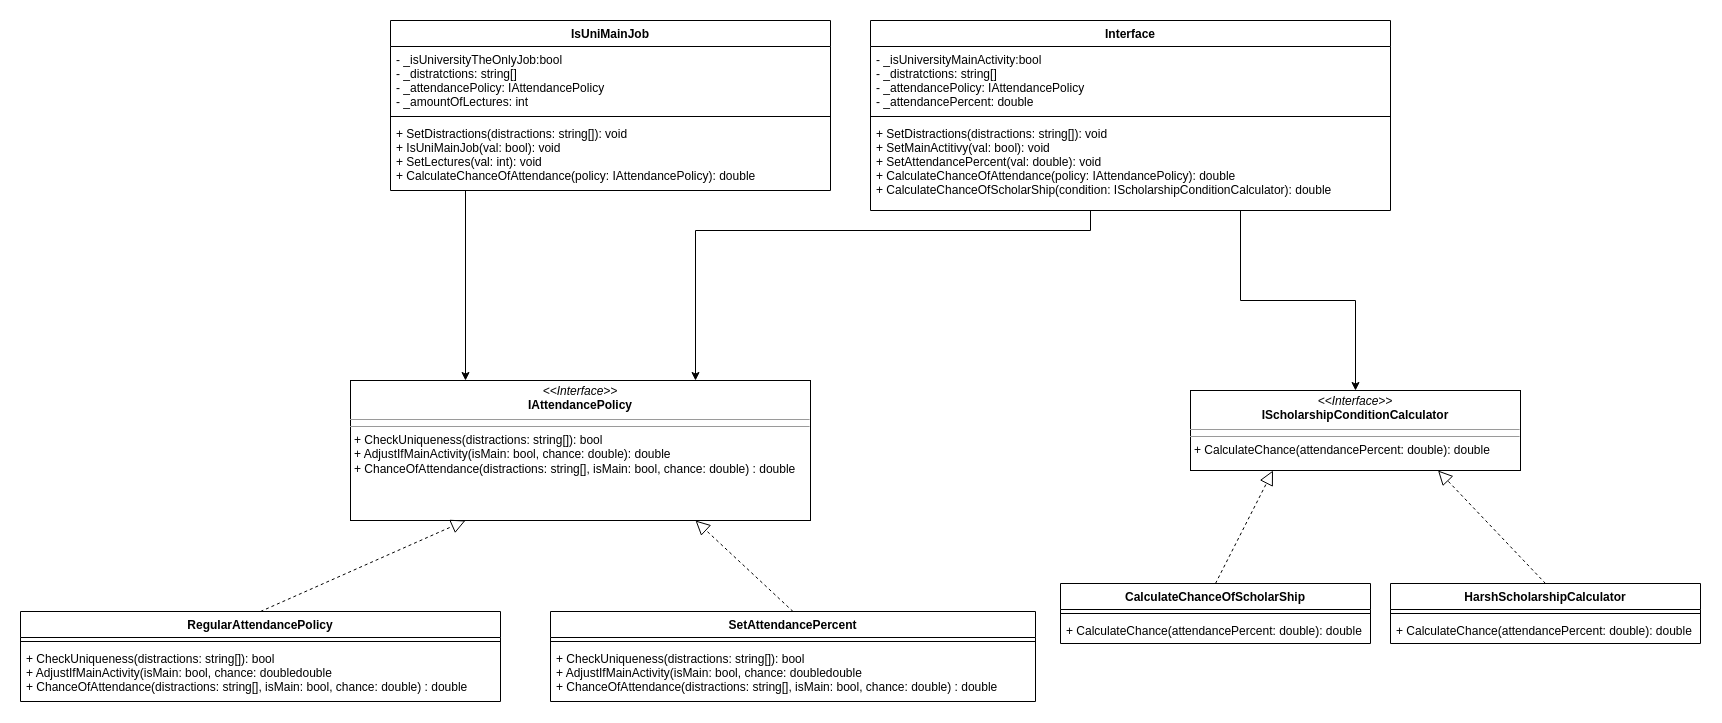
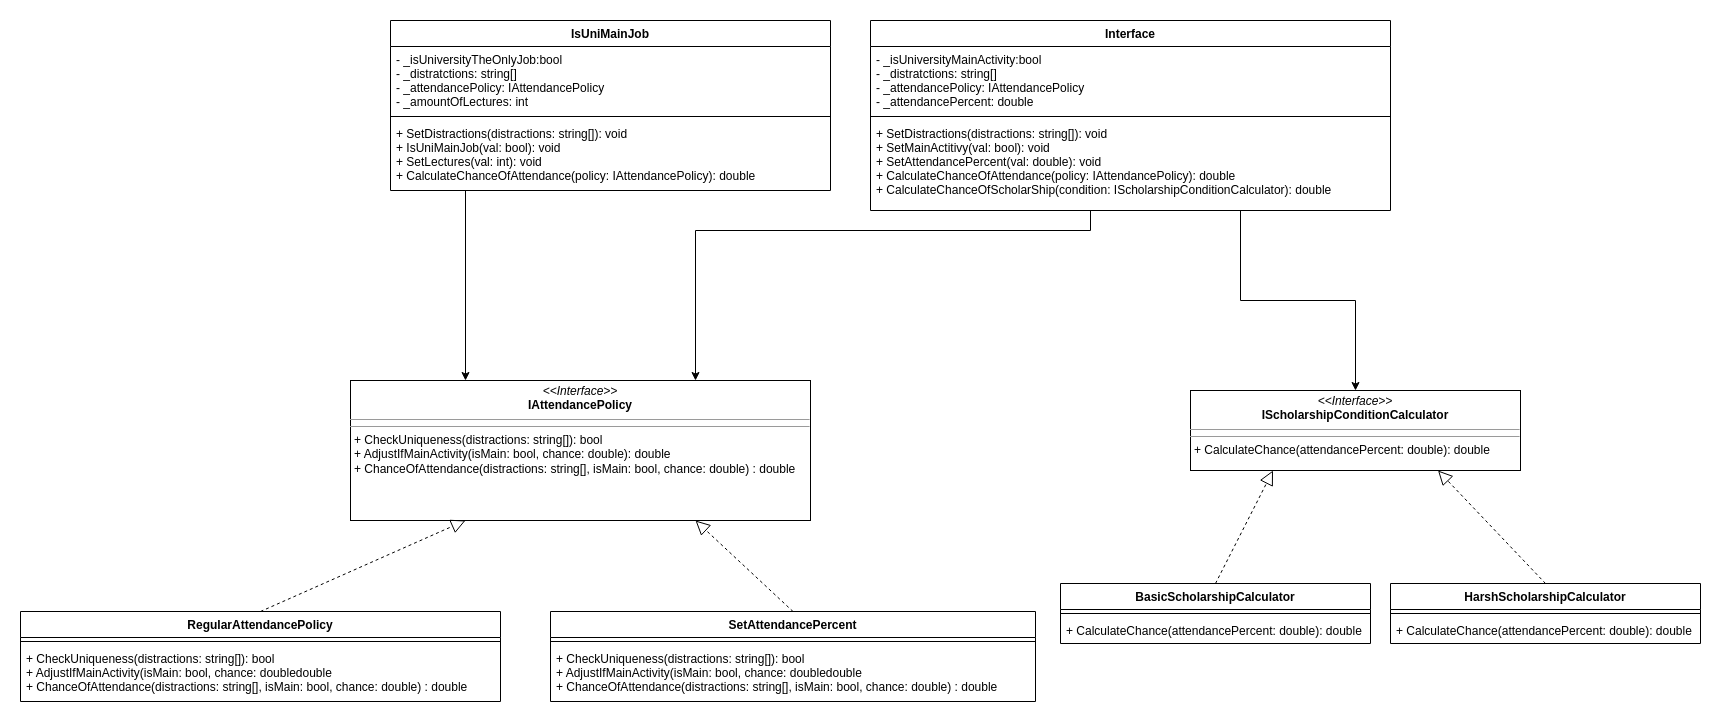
(1215, 597) -> (1215, 597)
